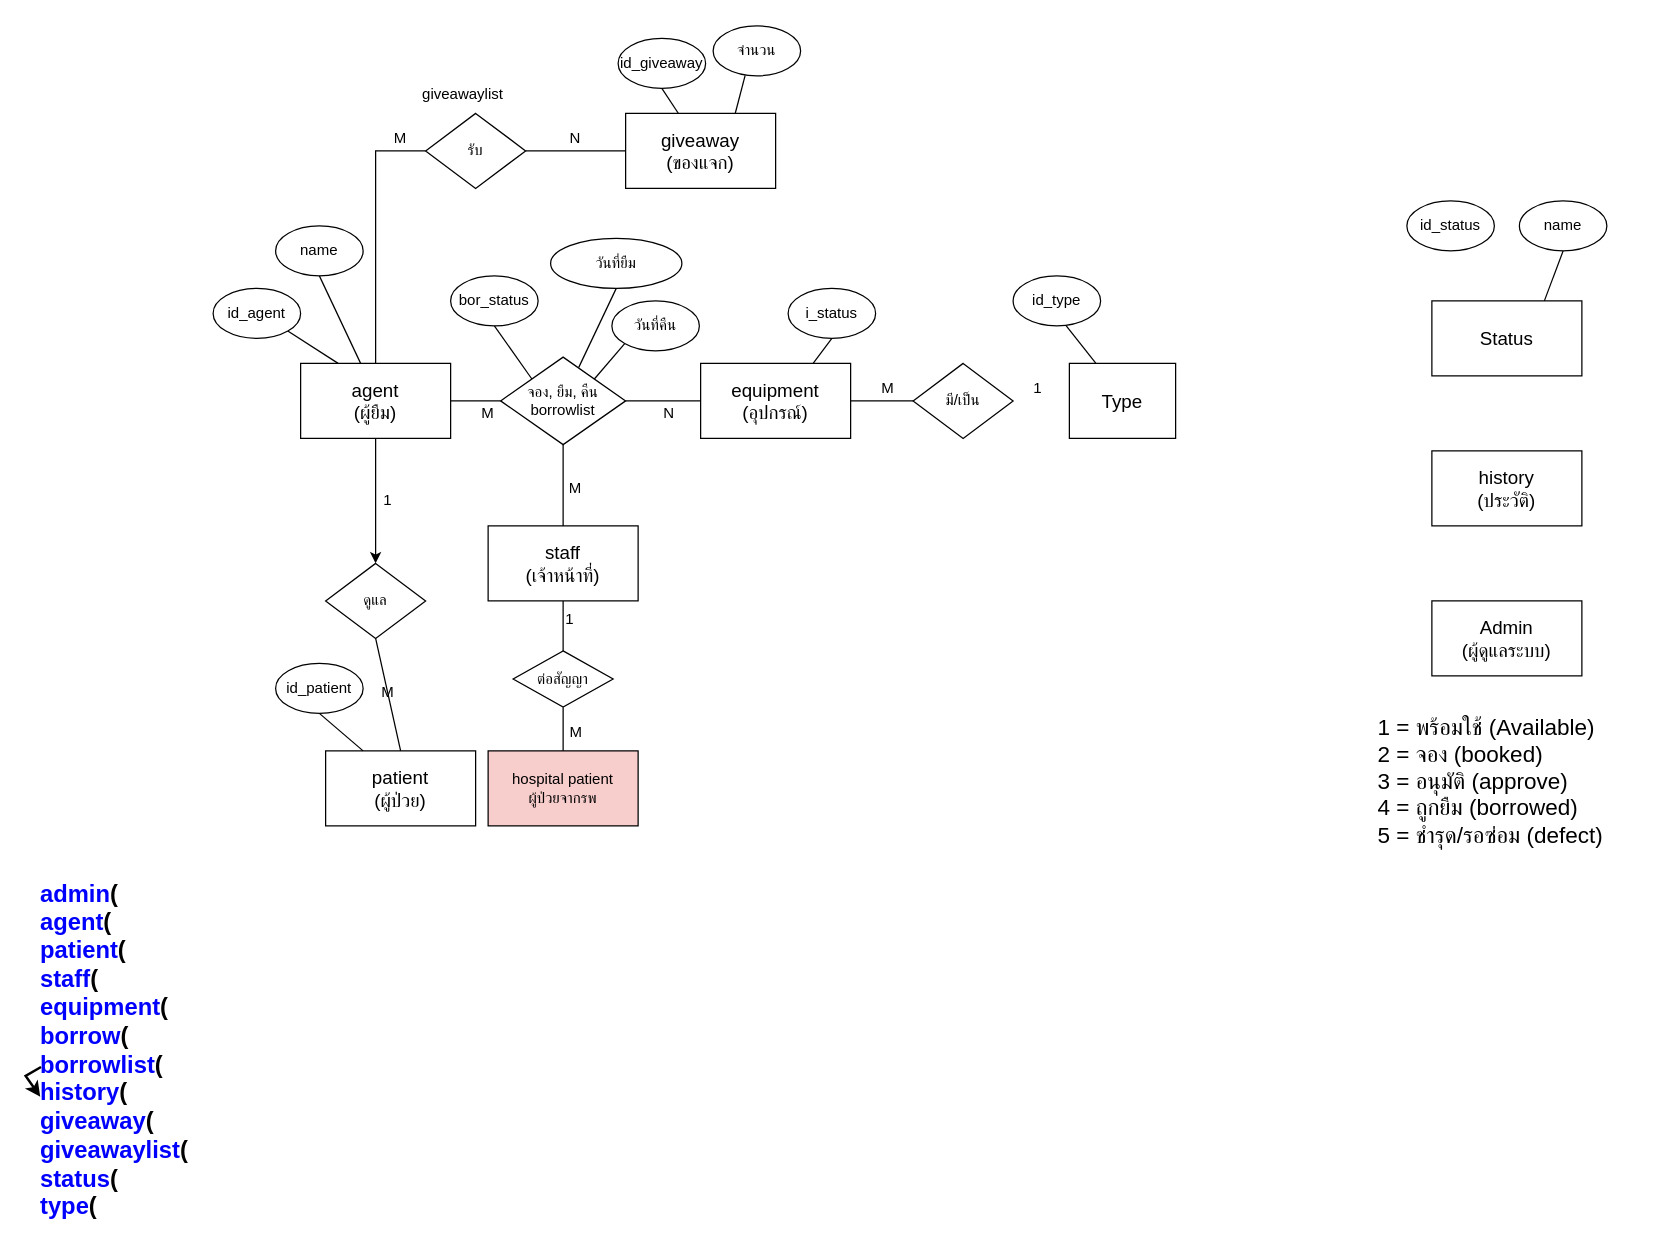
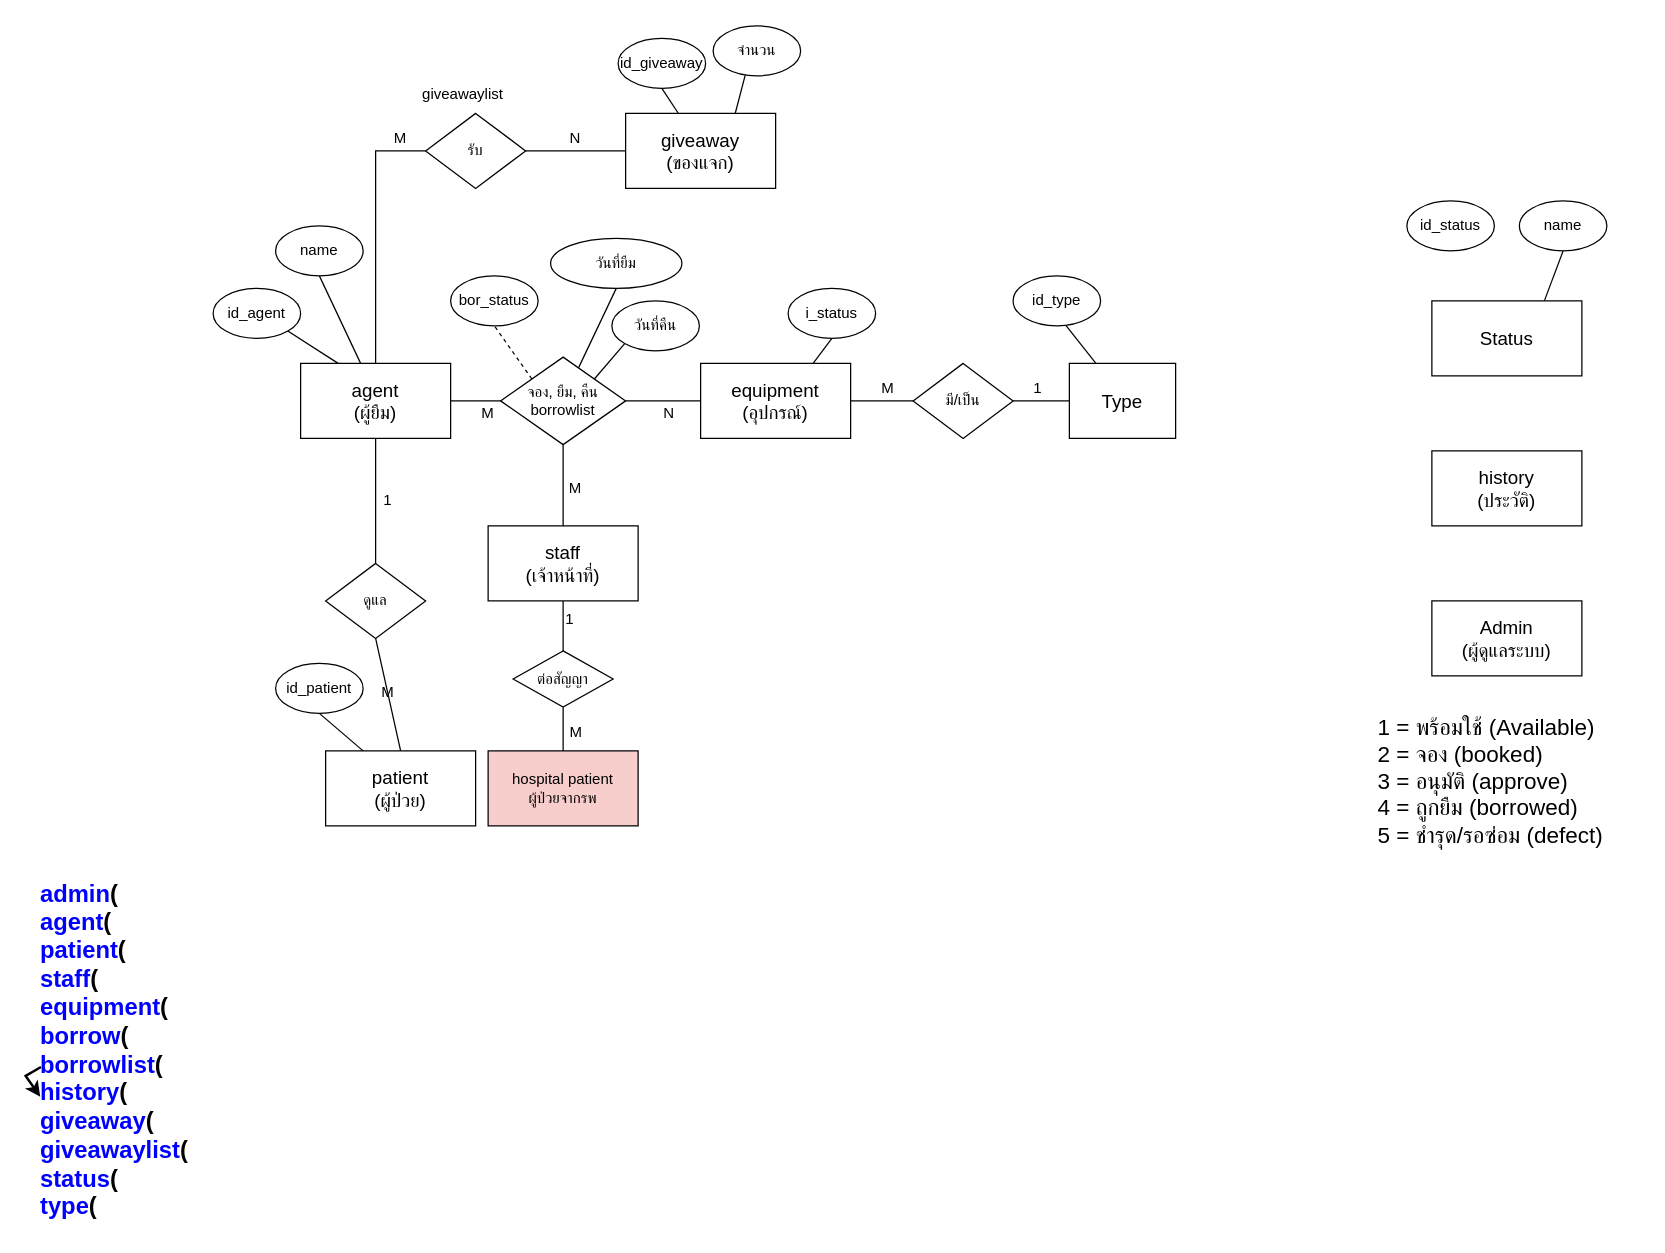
(513, 353) -> (513, 353)
none -> (1041, 401)
(376, 553) -> (376, 556)
